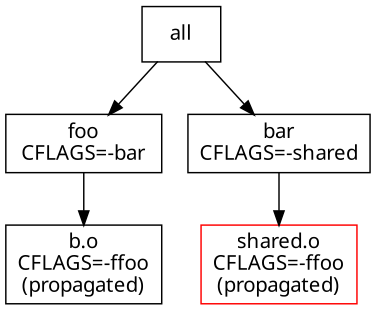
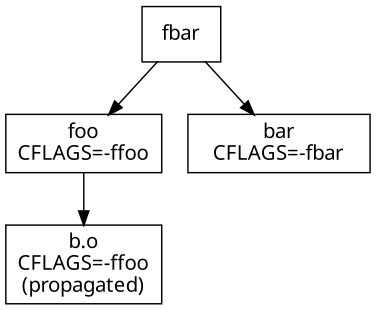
(181, 34) -> (181, 34)
(84, 144) -> (84, 144)
(279, 144) -> (279, 144)
(279, 264) -> none
